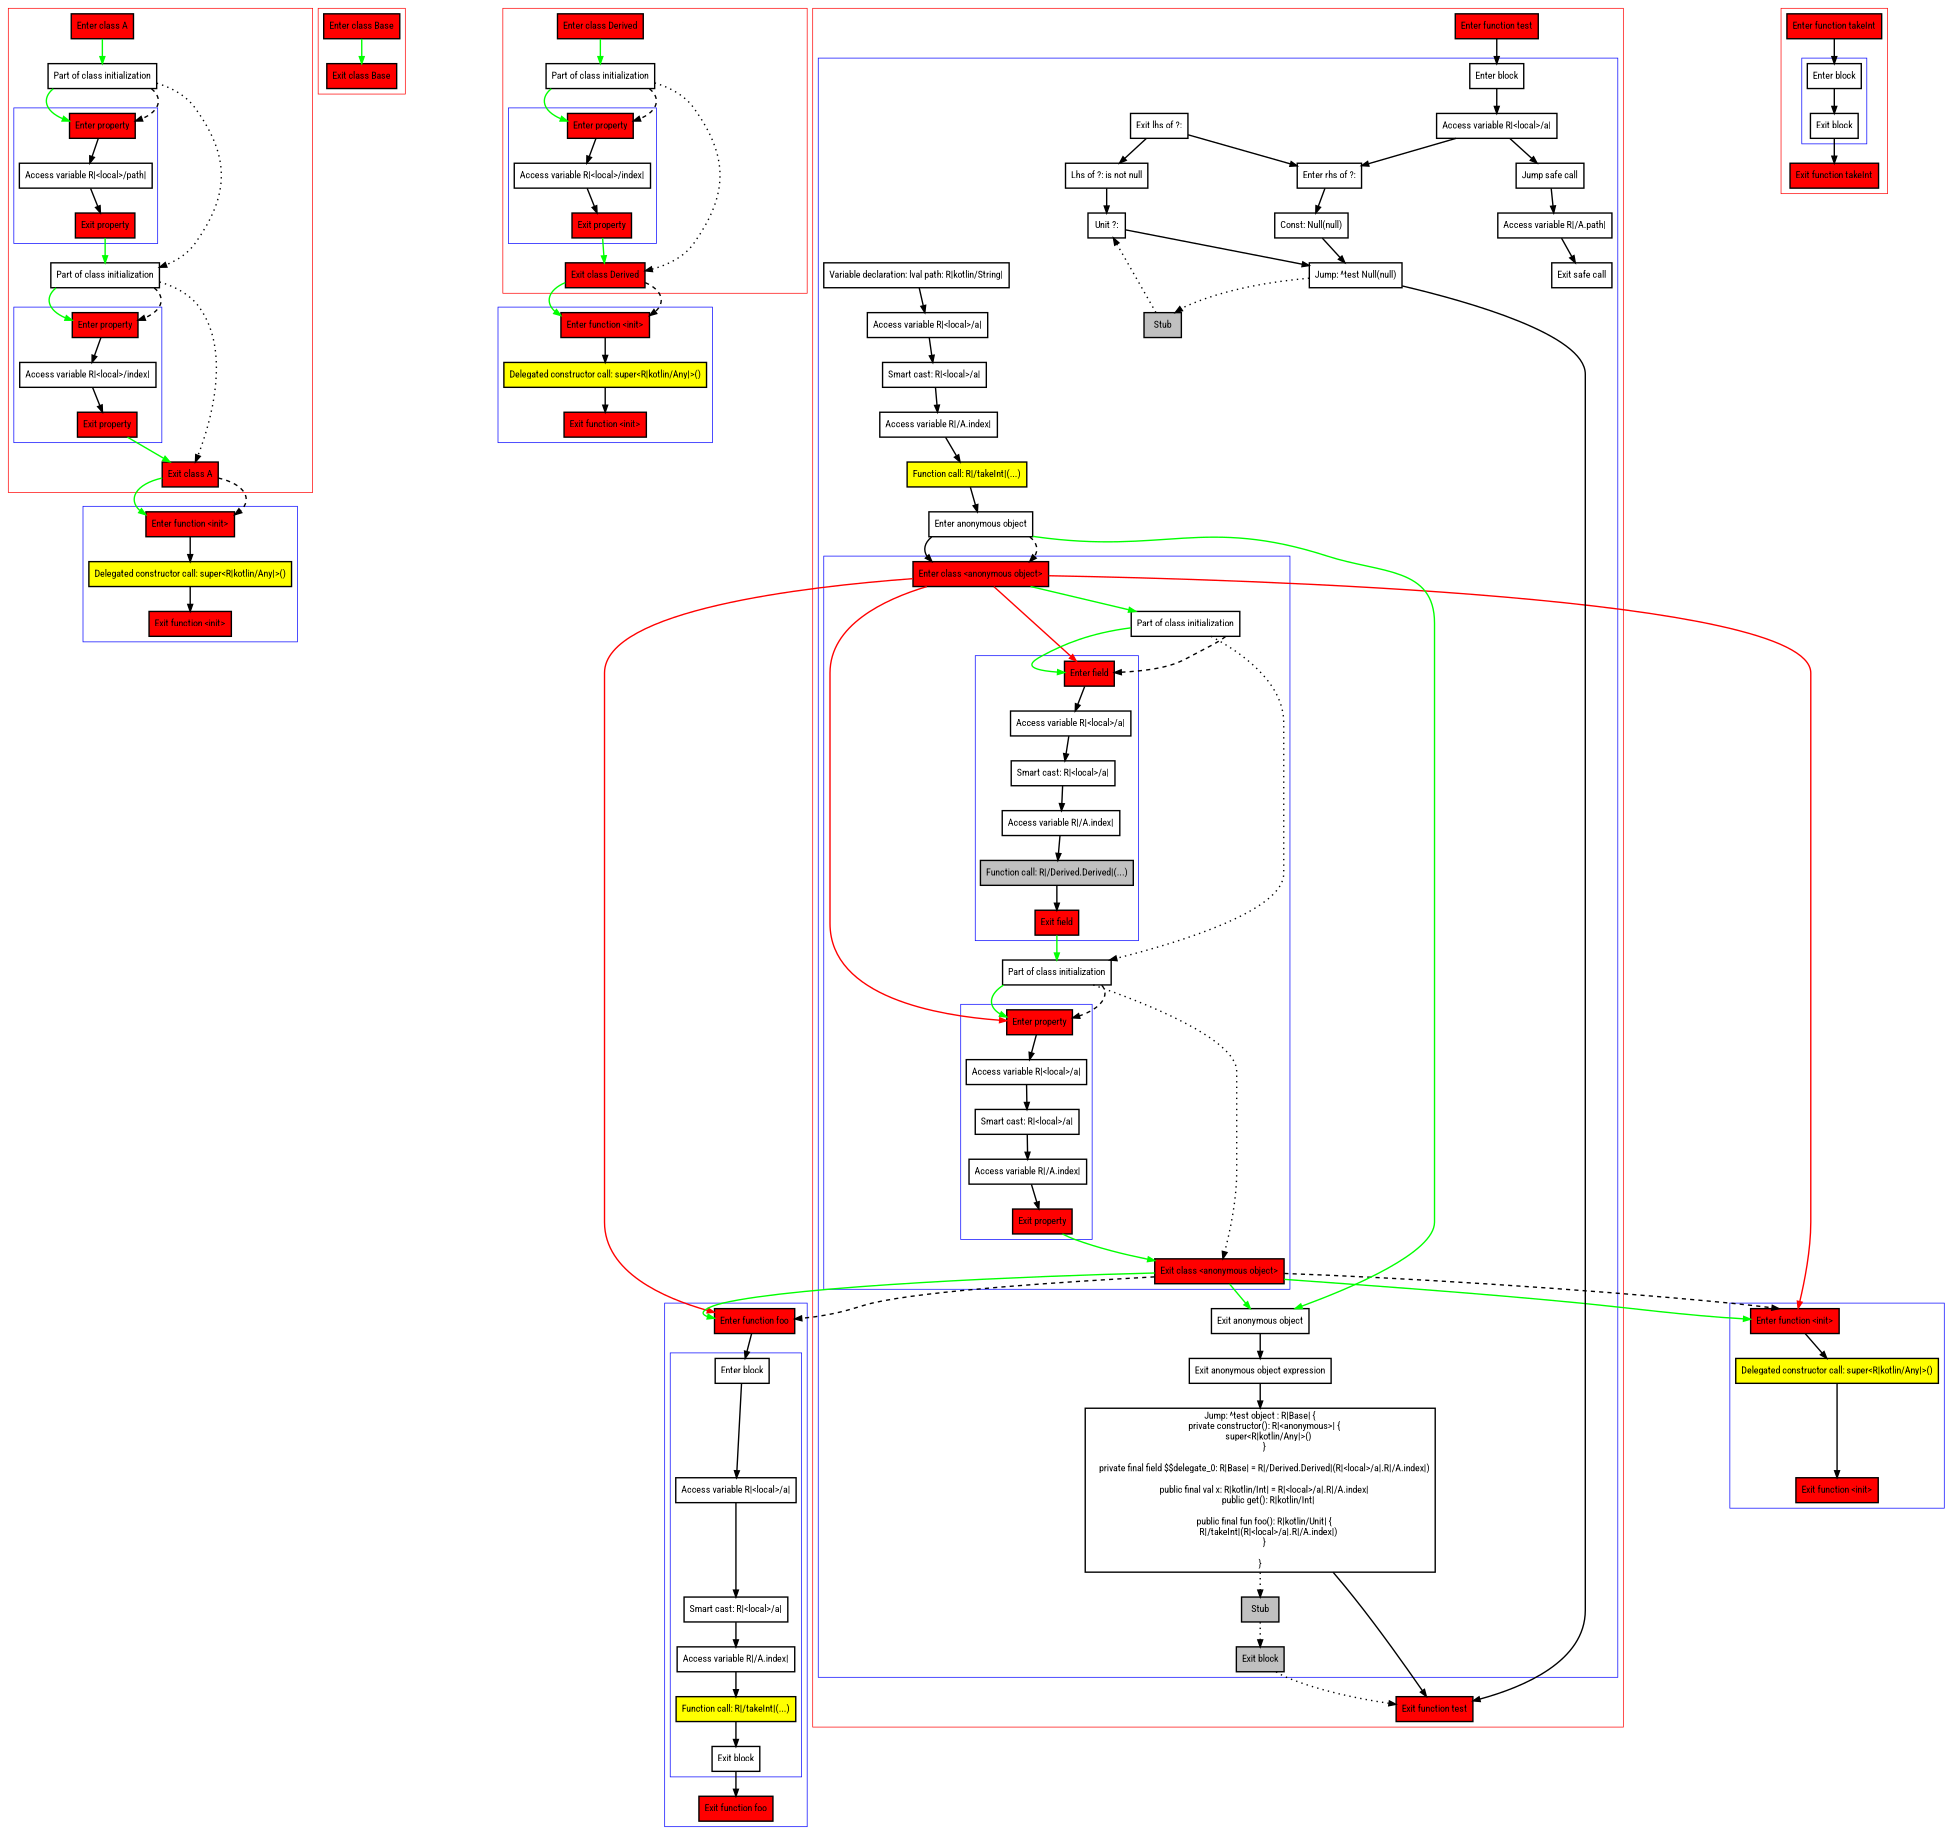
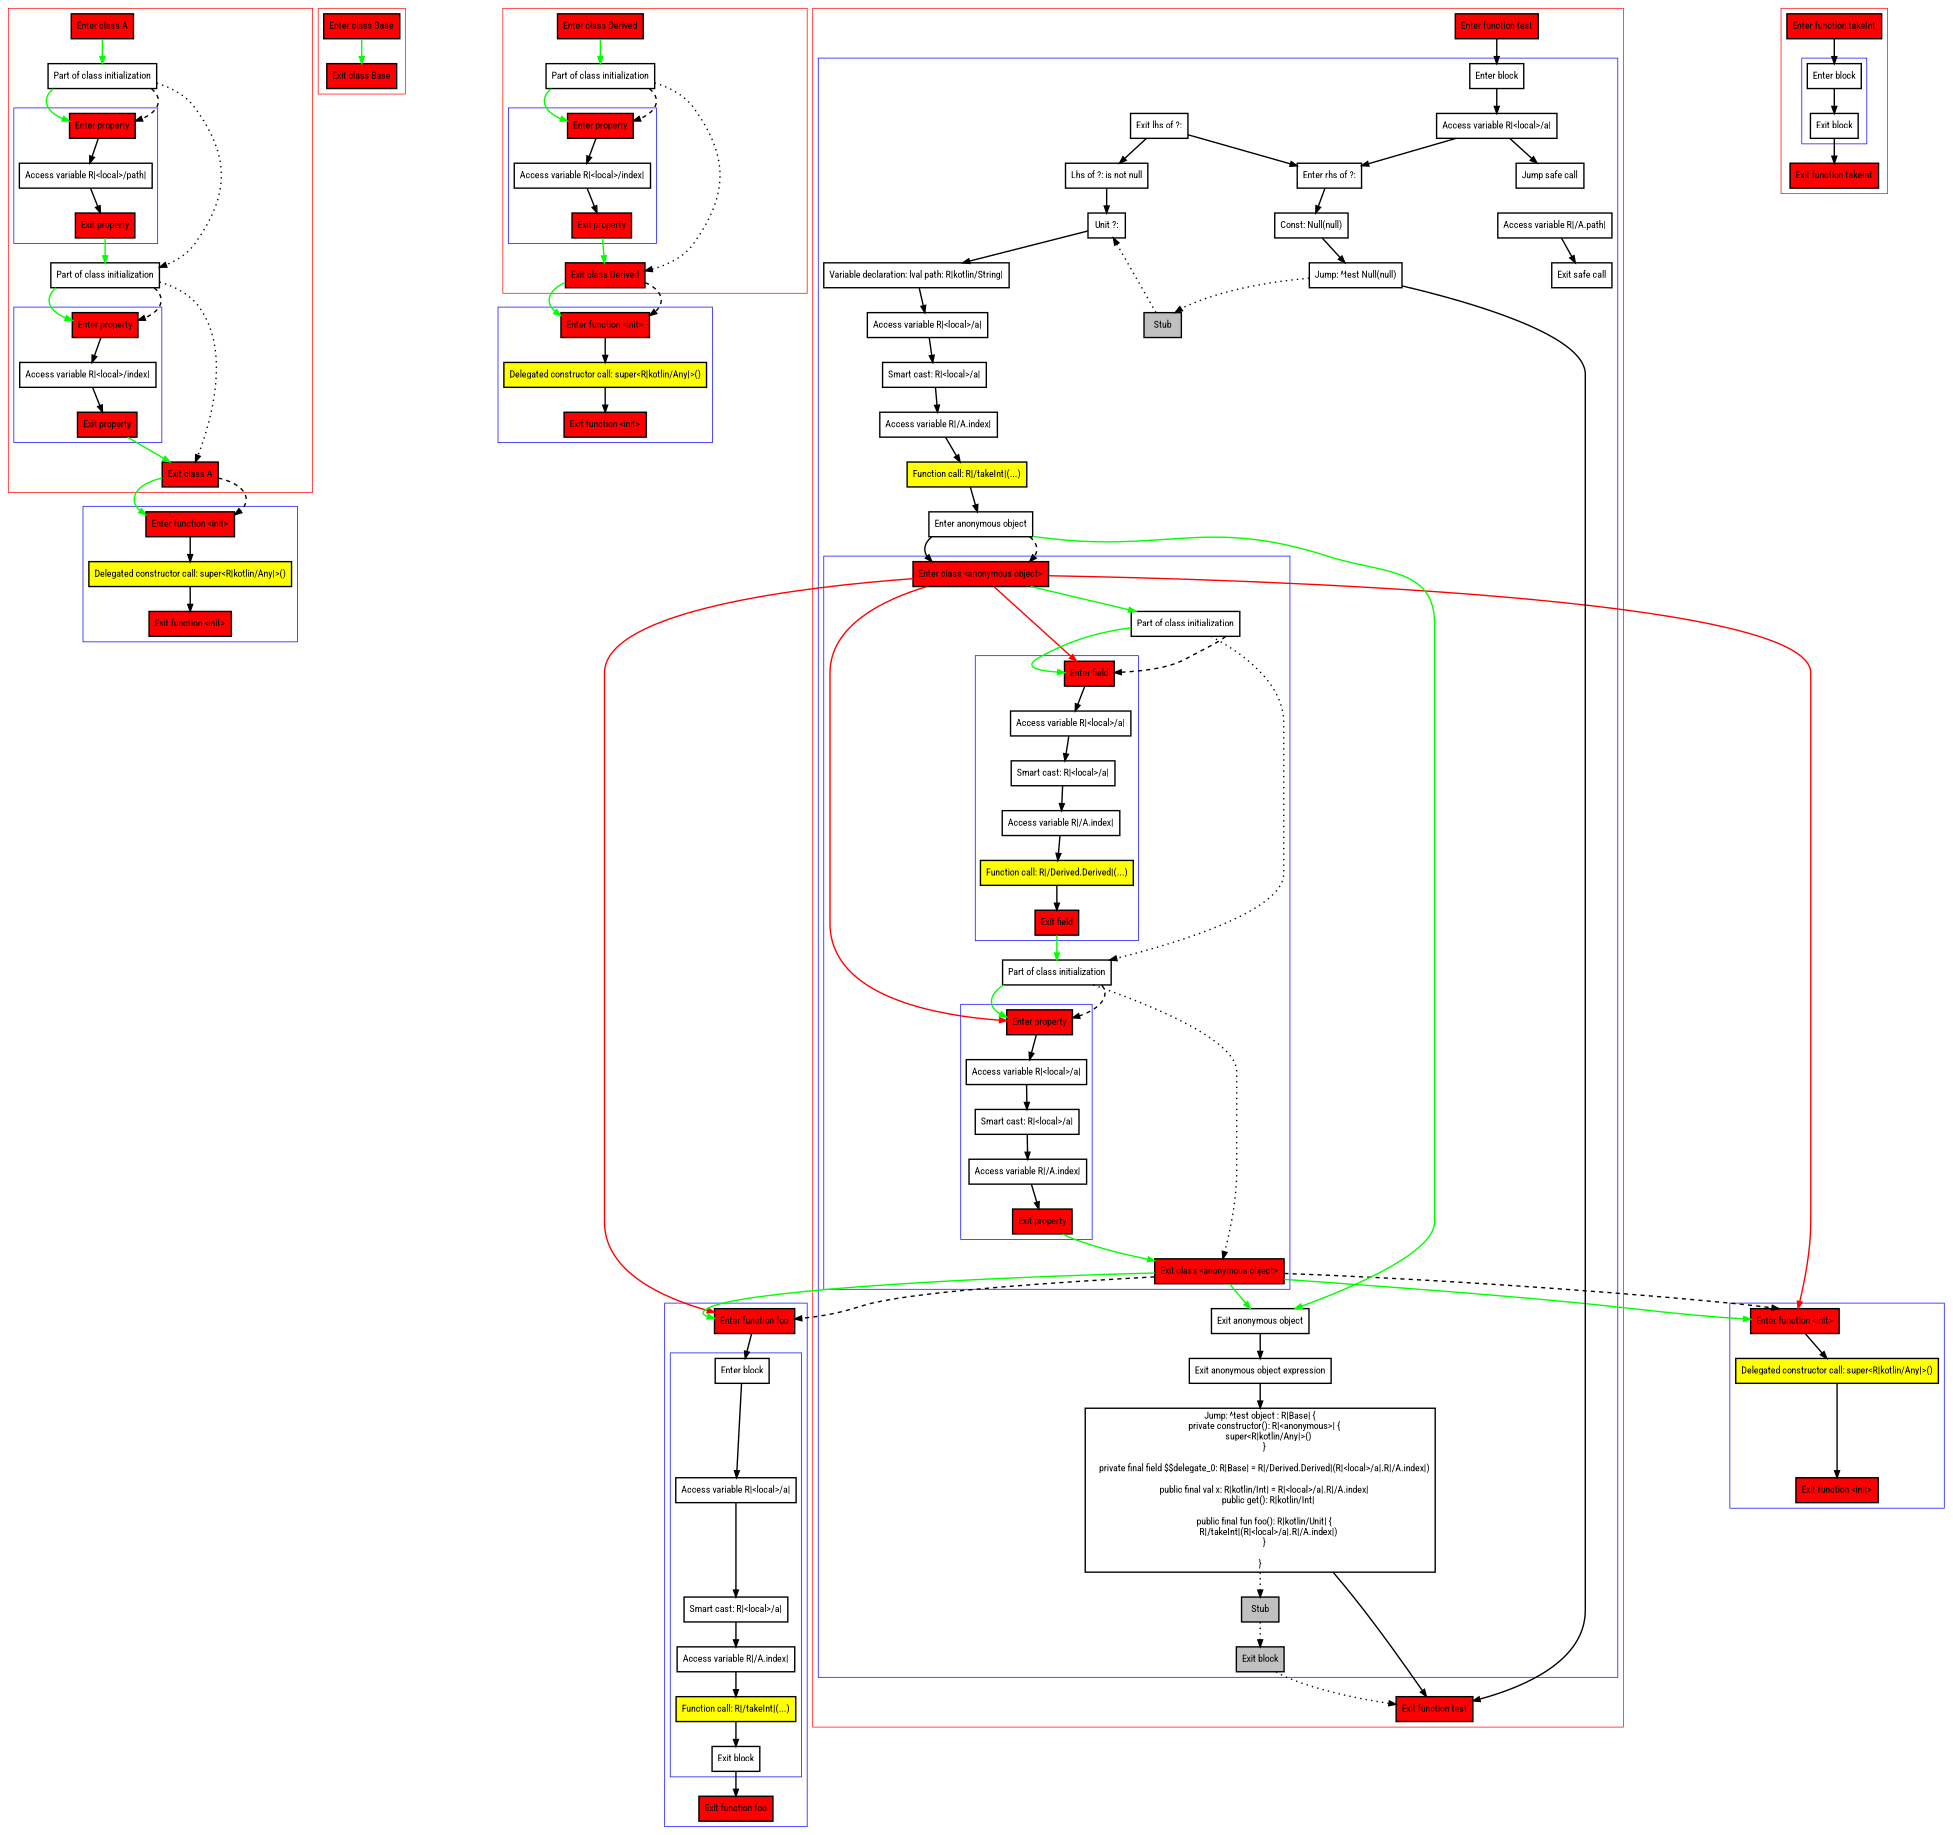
(1552, 197) -> none
(1214, 247) -> (1029, 246)
(1057, 873) -> (1057, 873)
